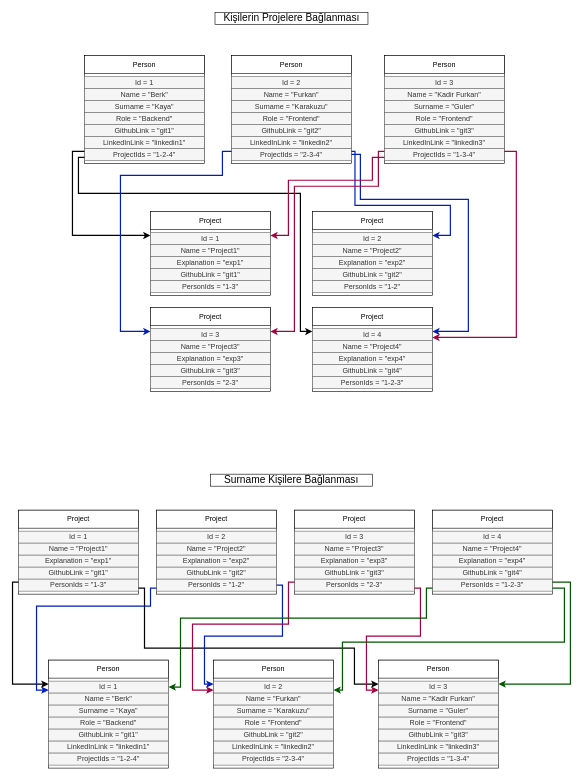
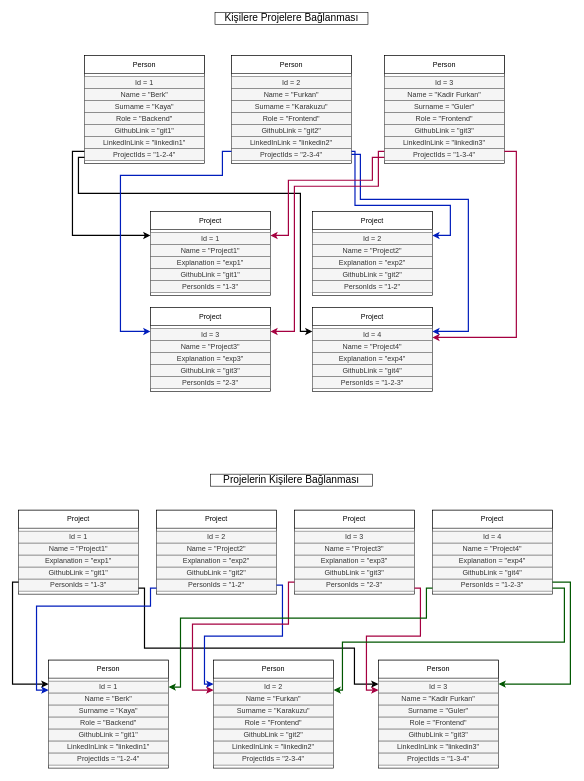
(292, 18) -> (292, 18)
(291, 480) -> (291, 480)
